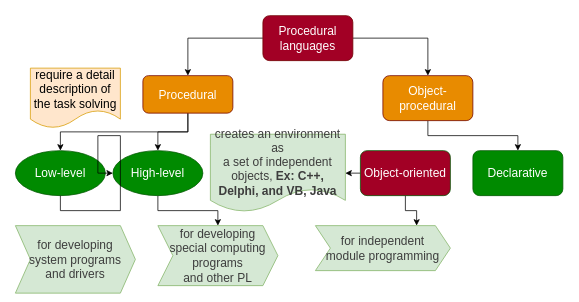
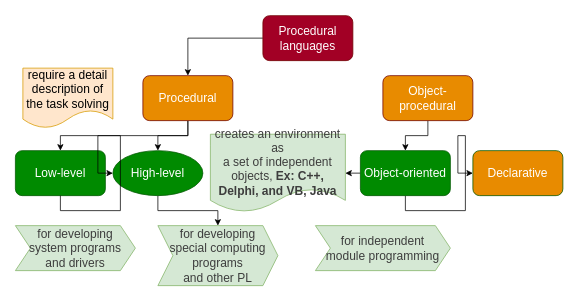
(427, 38) -> none
(188, 94) -> (188, 98)
(75, 98) -> (68, 98)
none -> (410, 135)
(497, 135) -> none
(60, 173) -> (60, 173)
(405, 173) -> (405, 173)
(518, 173) -> (518, 173)
(417, 213) -> (465, 199)
(75, 259) -> (75, 248)
